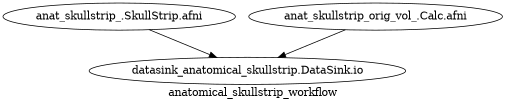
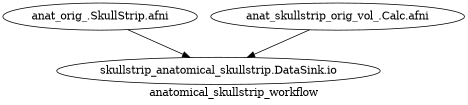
(119, 17) -> (100, 17)
(247, 71) -> (218, 71)
